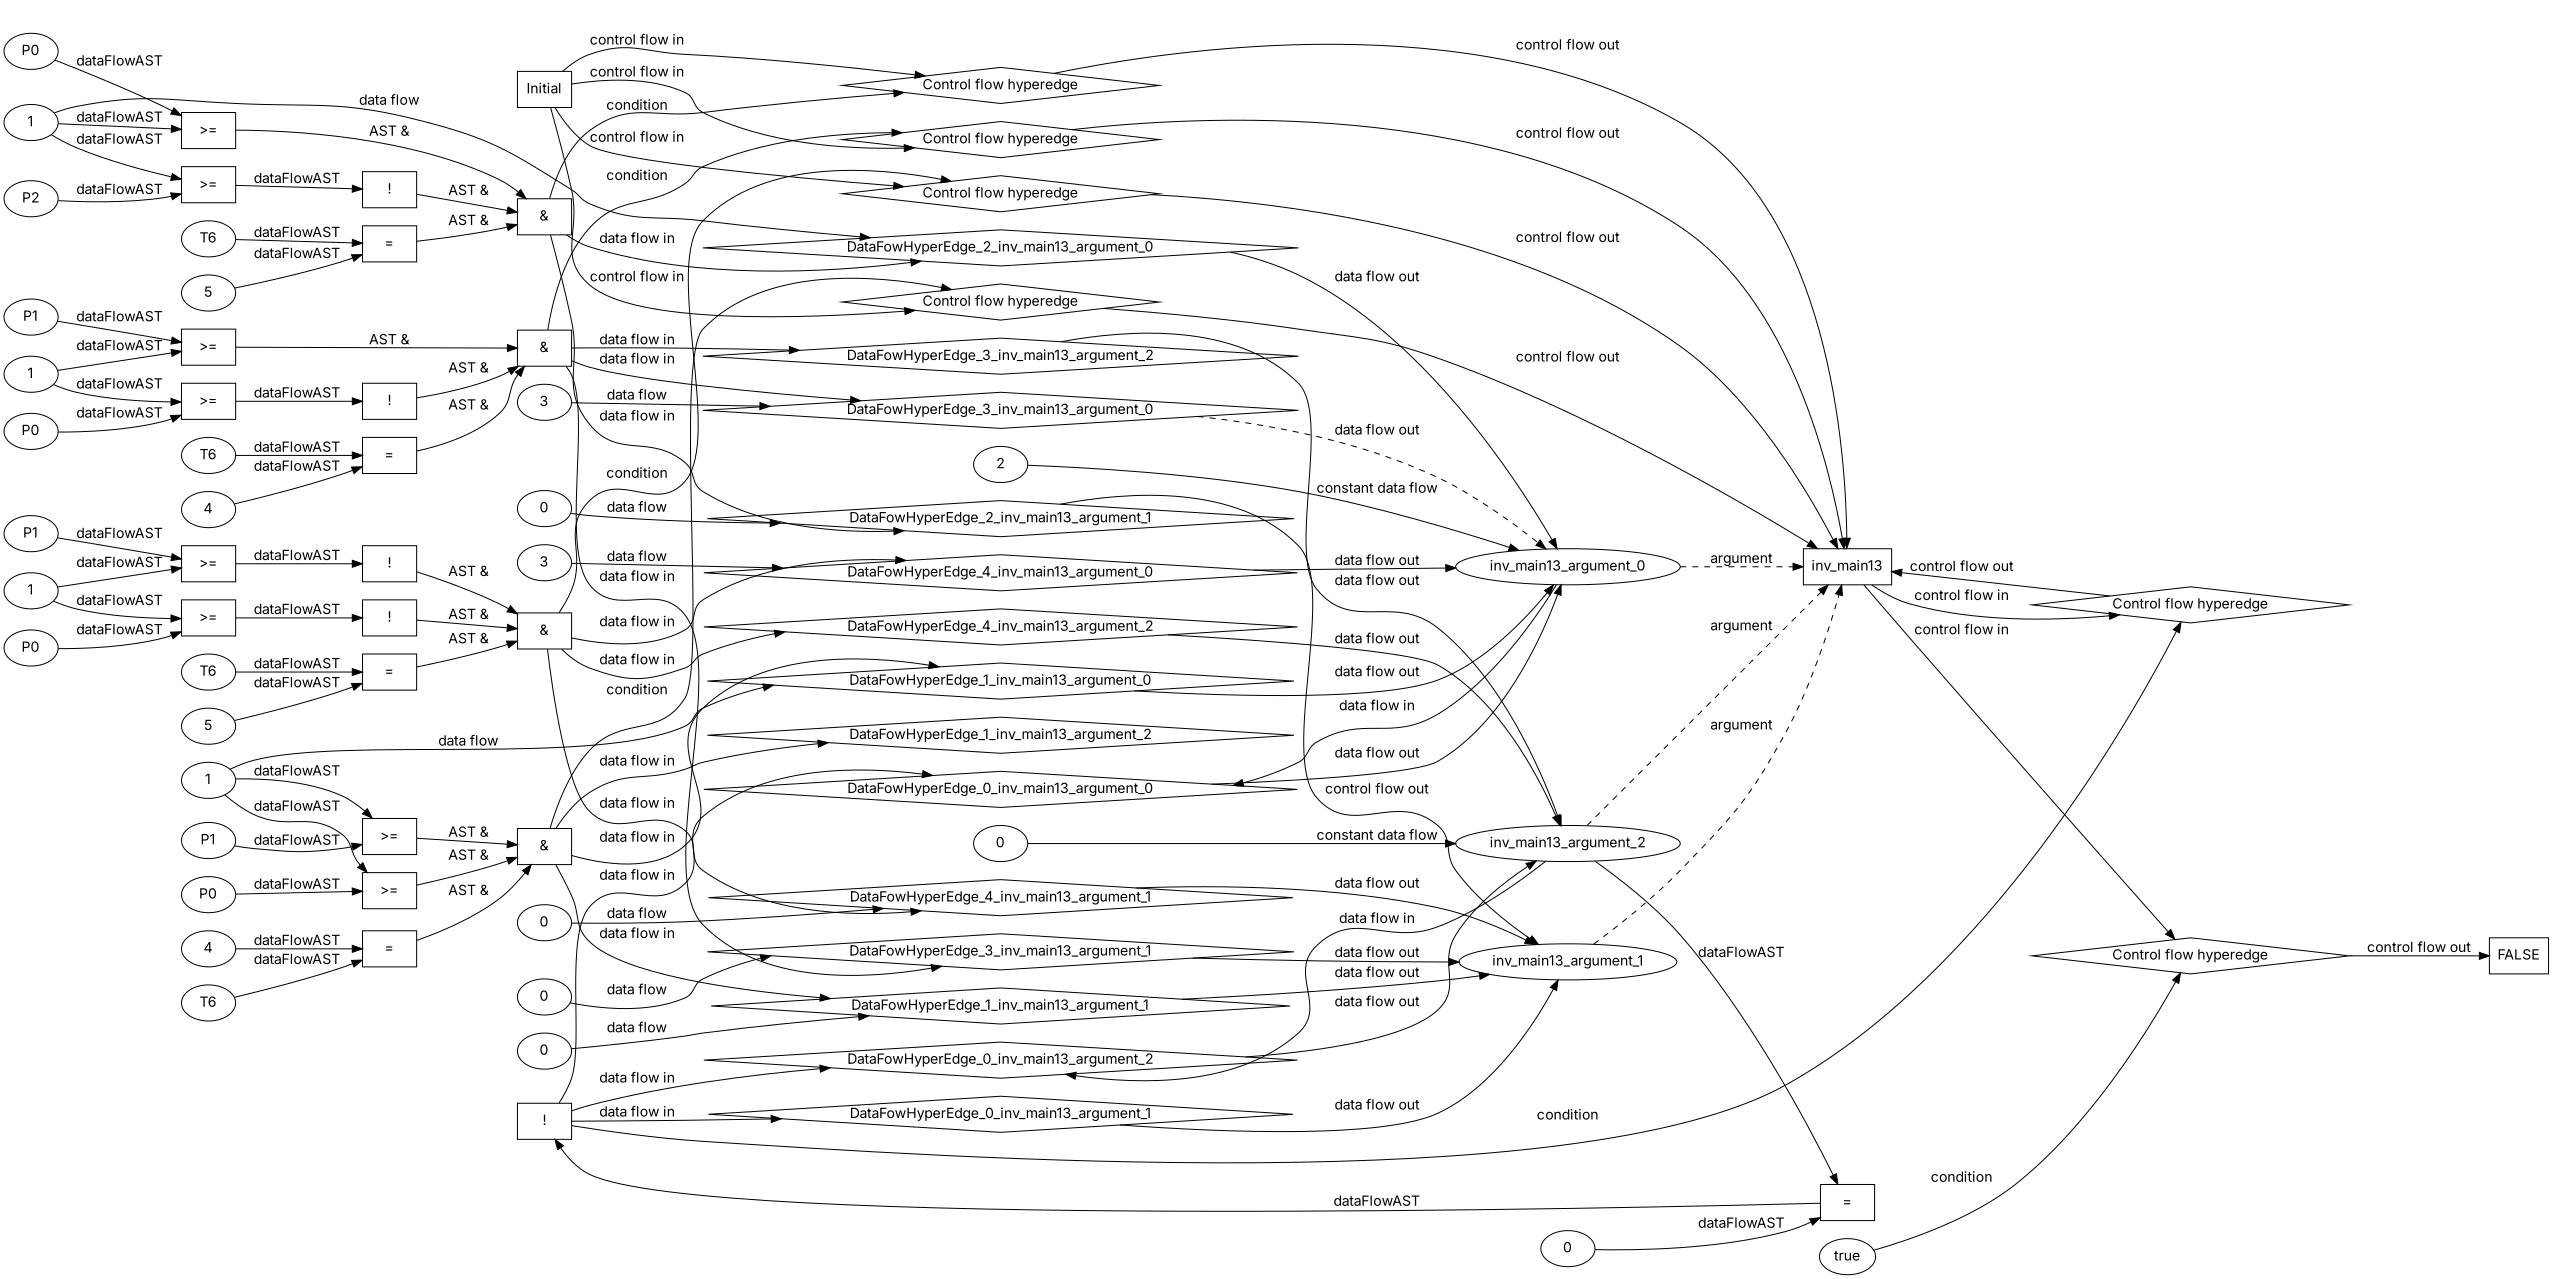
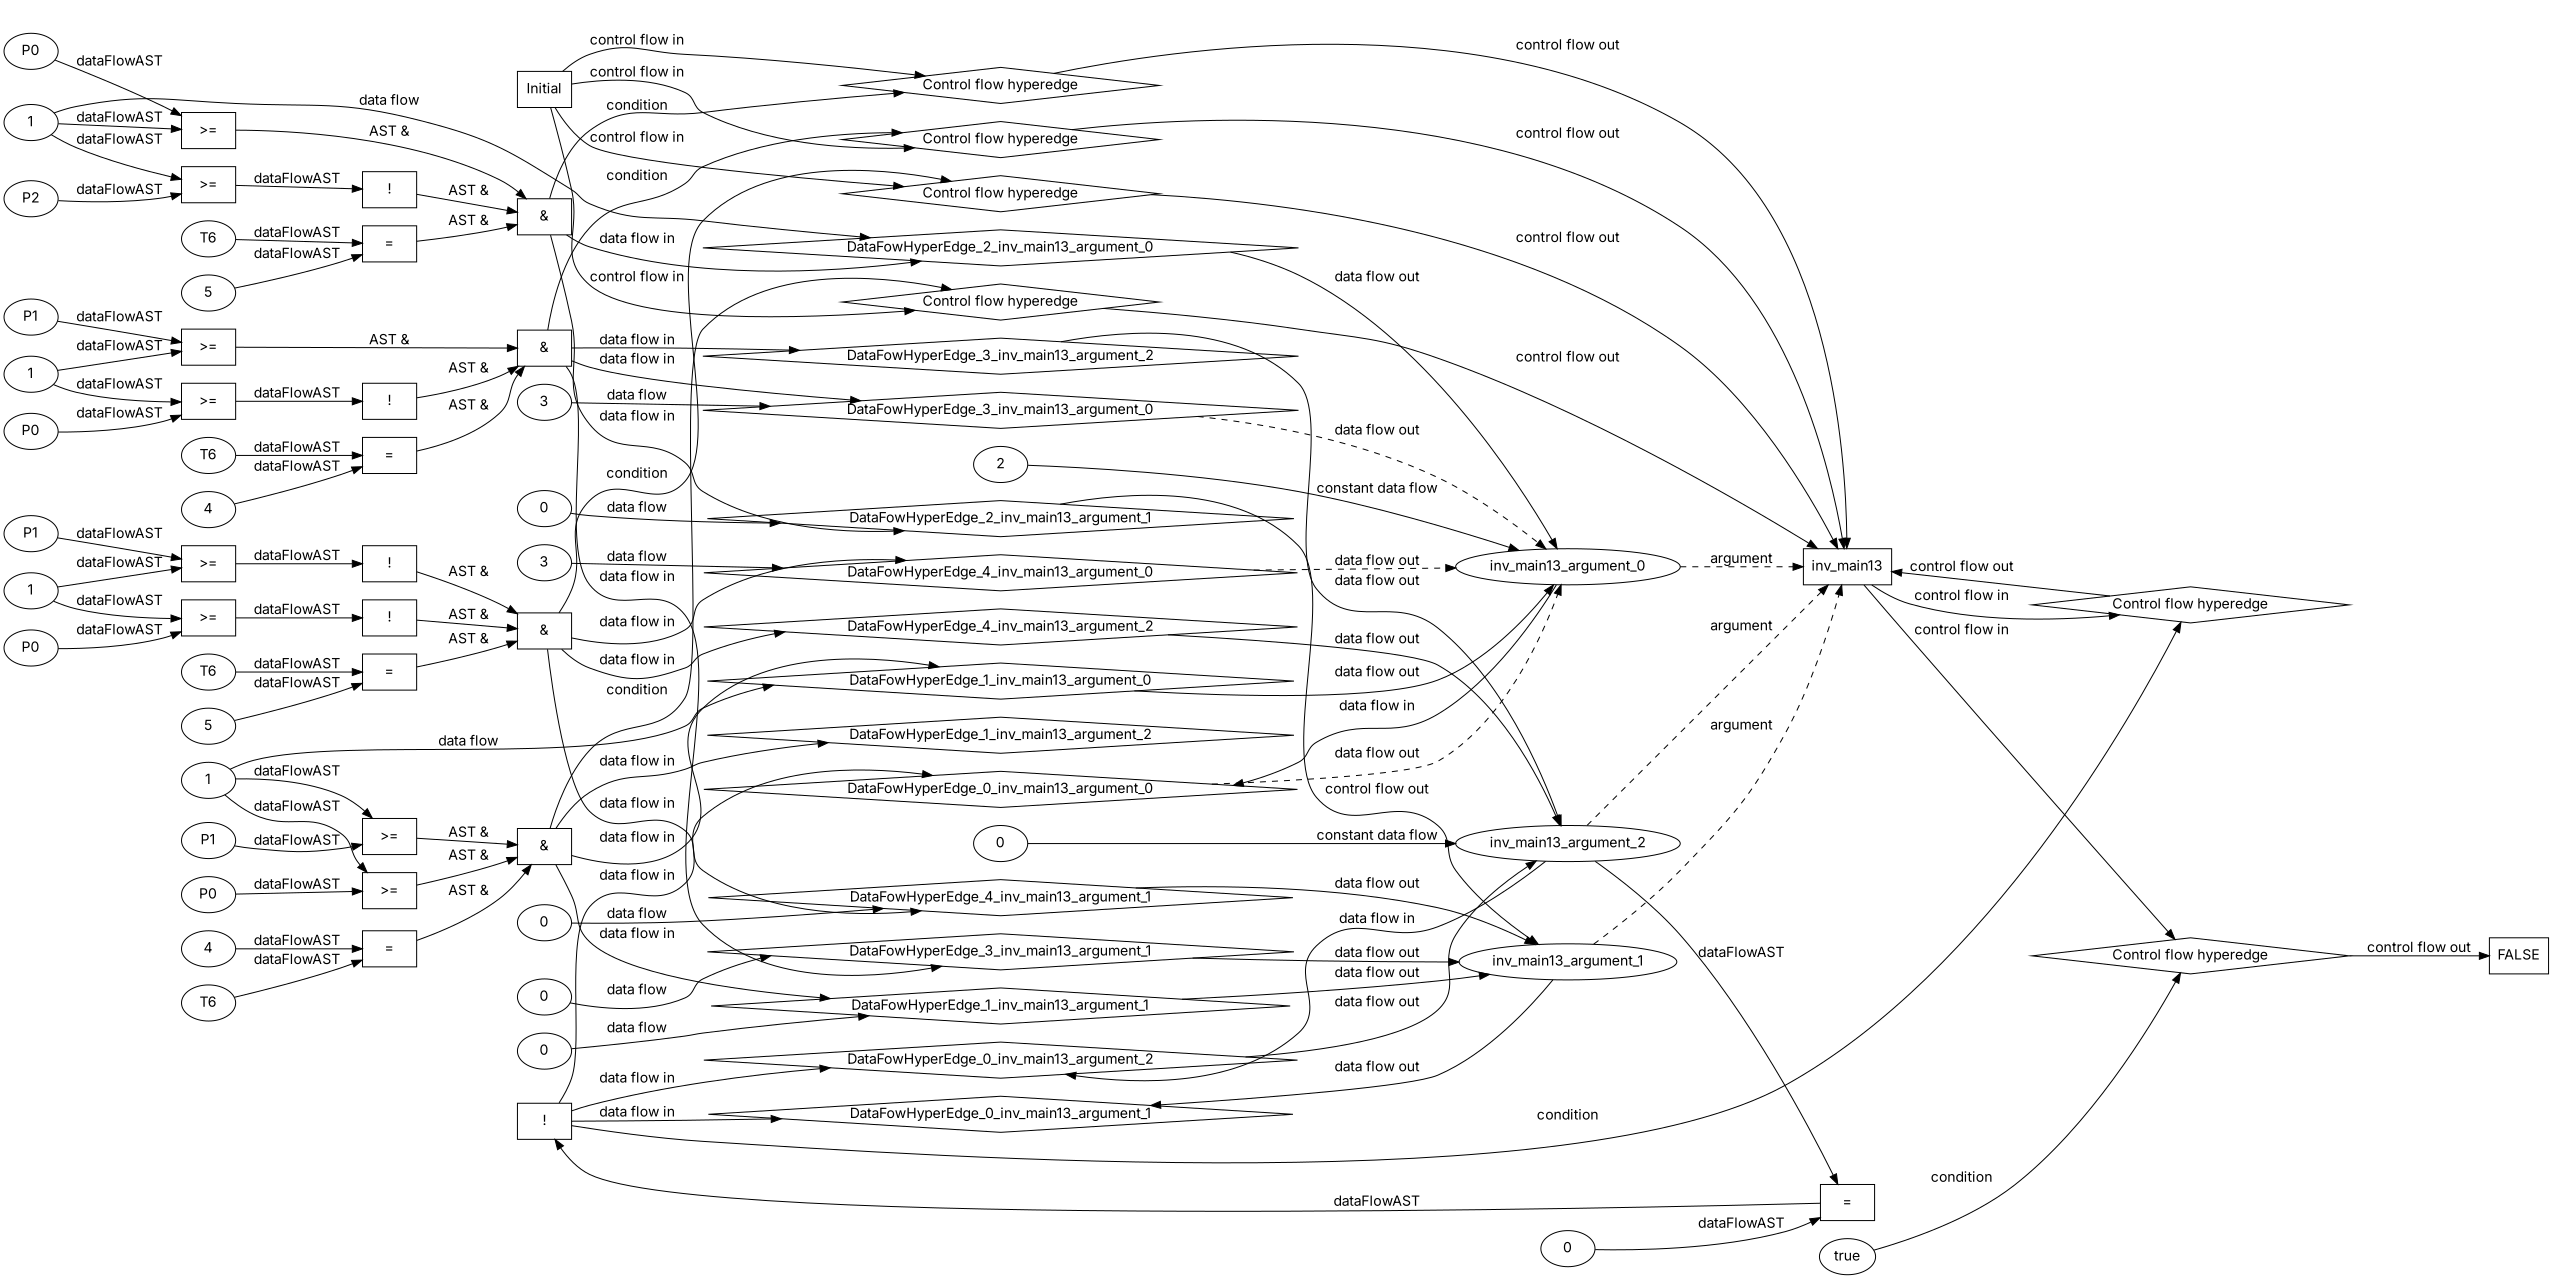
(1350, 569) -> (1350, 569)
(1429, 764) -> (1429, 764)
(1366, 1128) -> (1375, 1087)
